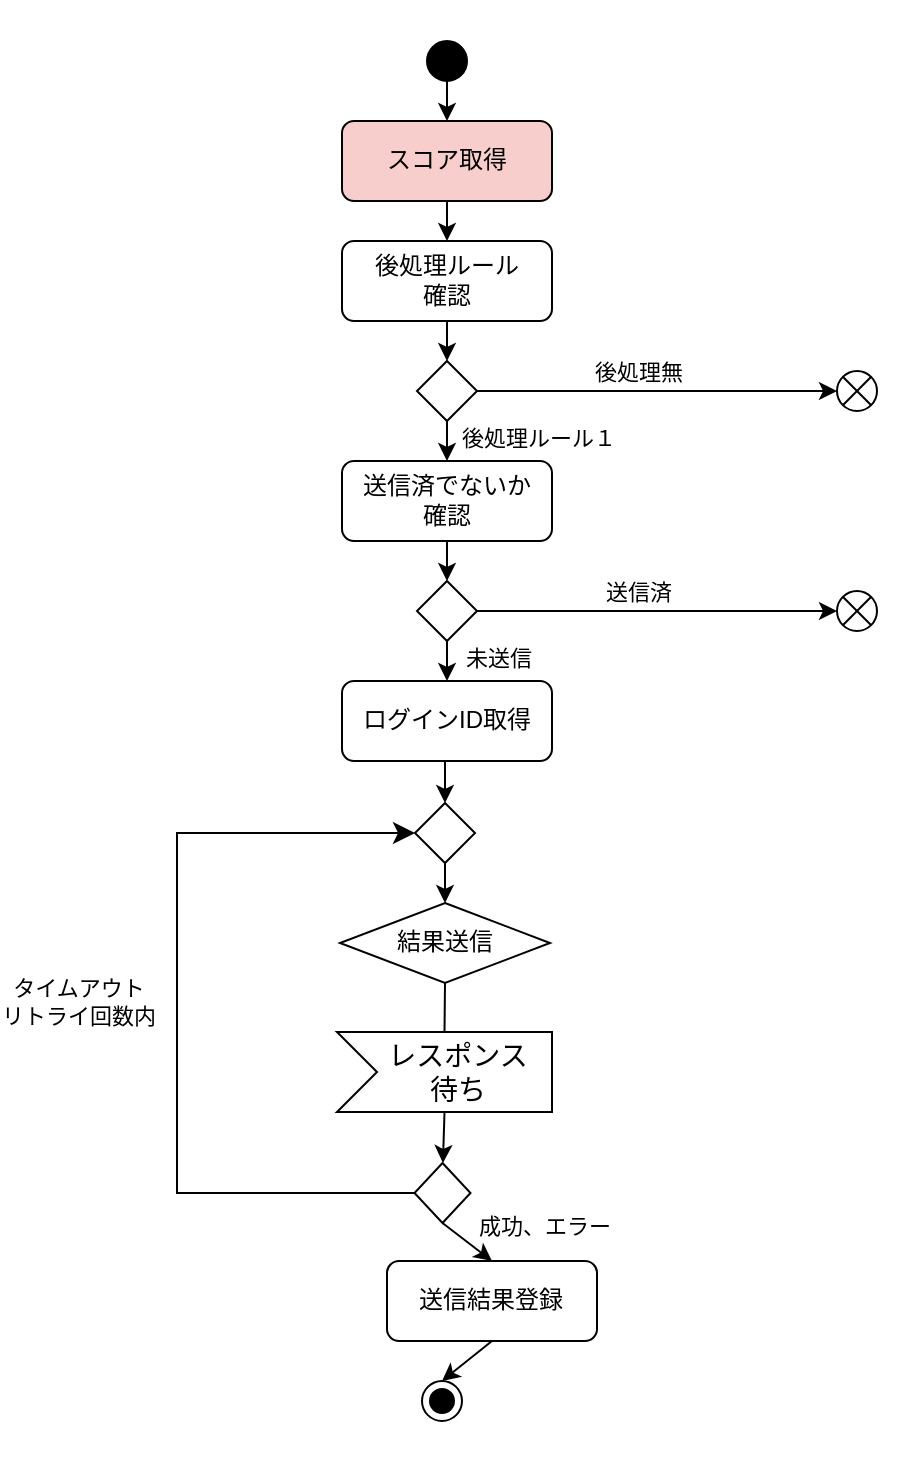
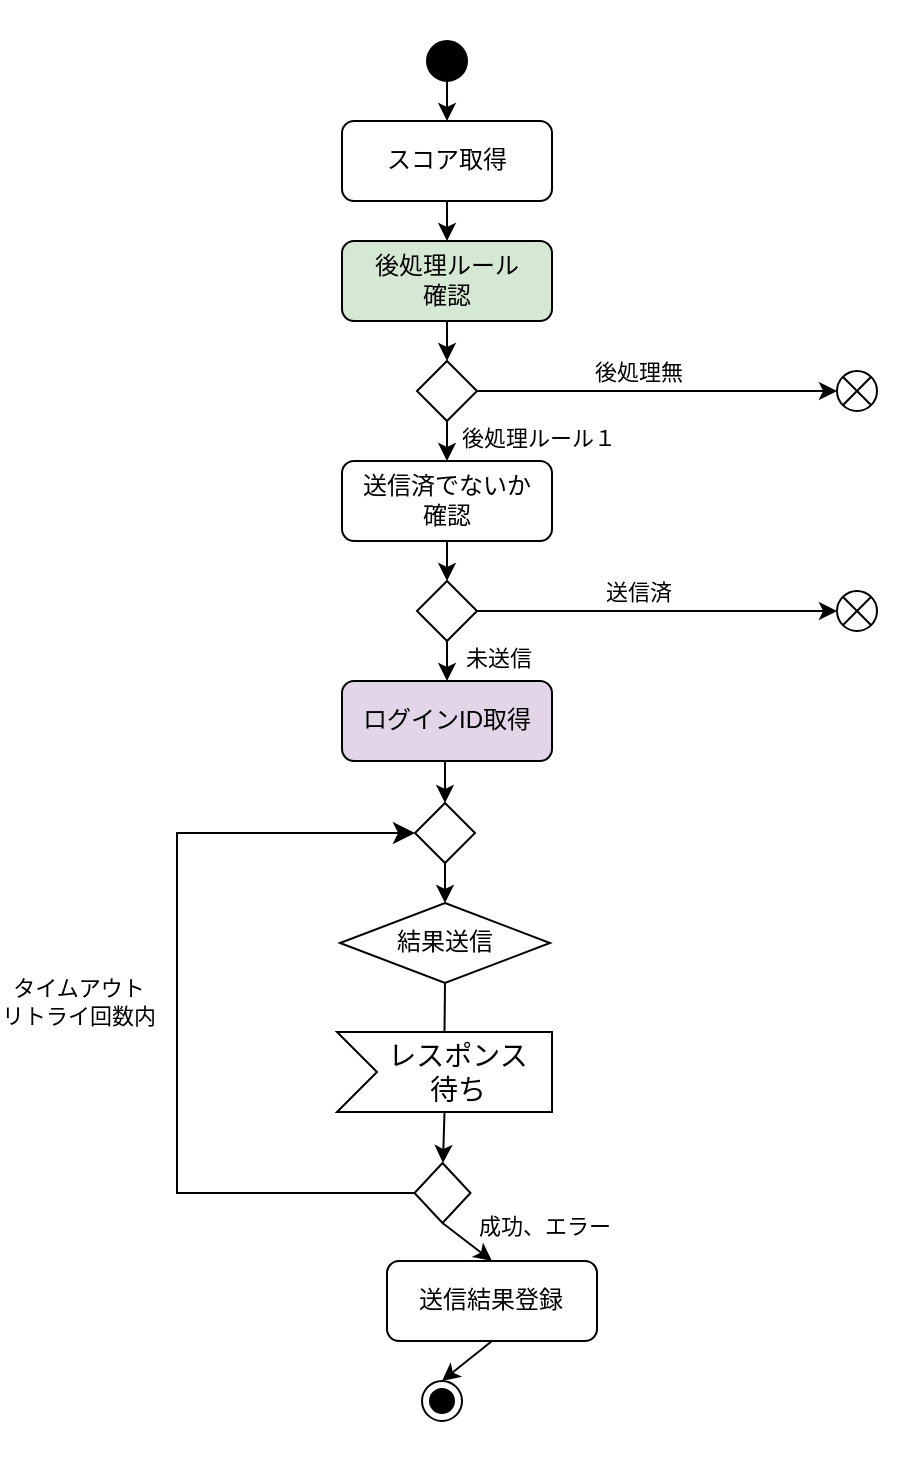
(447, 161) -> (447, 161)
(447, 281) -> (447, 281)
(447, 721) -> (447, 721)
